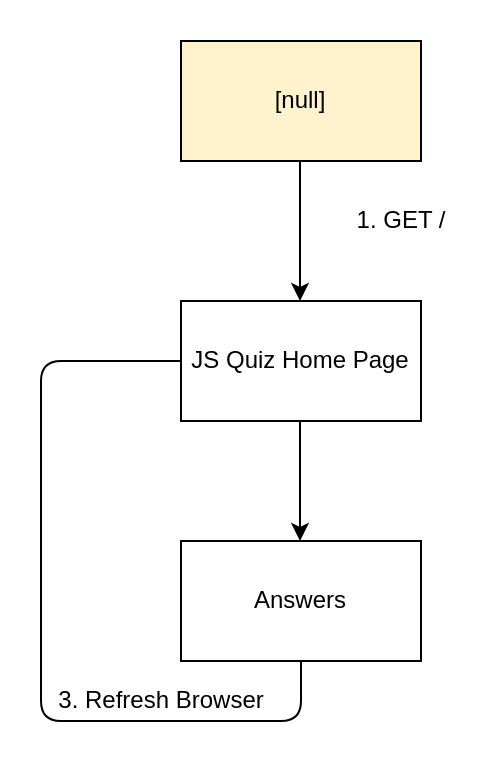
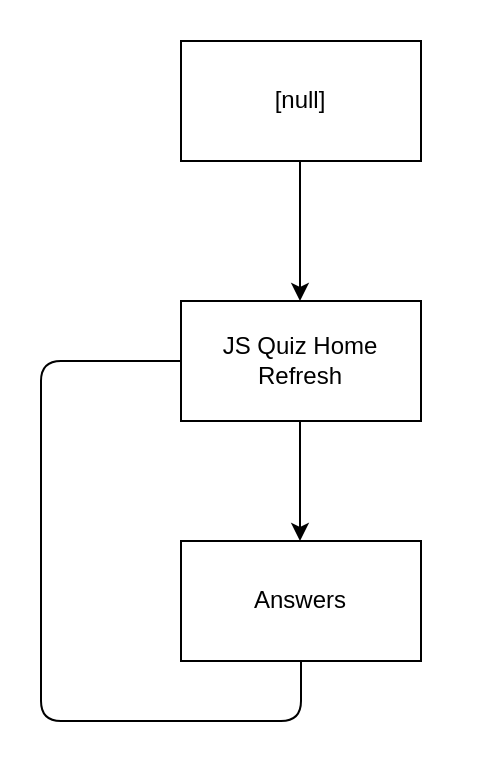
(301, 101) -> (301, 101)
(401, 221) -> none
(301, 361) -> (301, 361)
(161, 701) -> none
